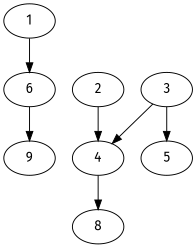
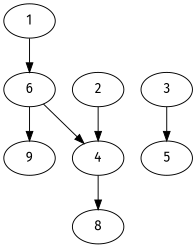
(136, 120) -> (60, 120)
